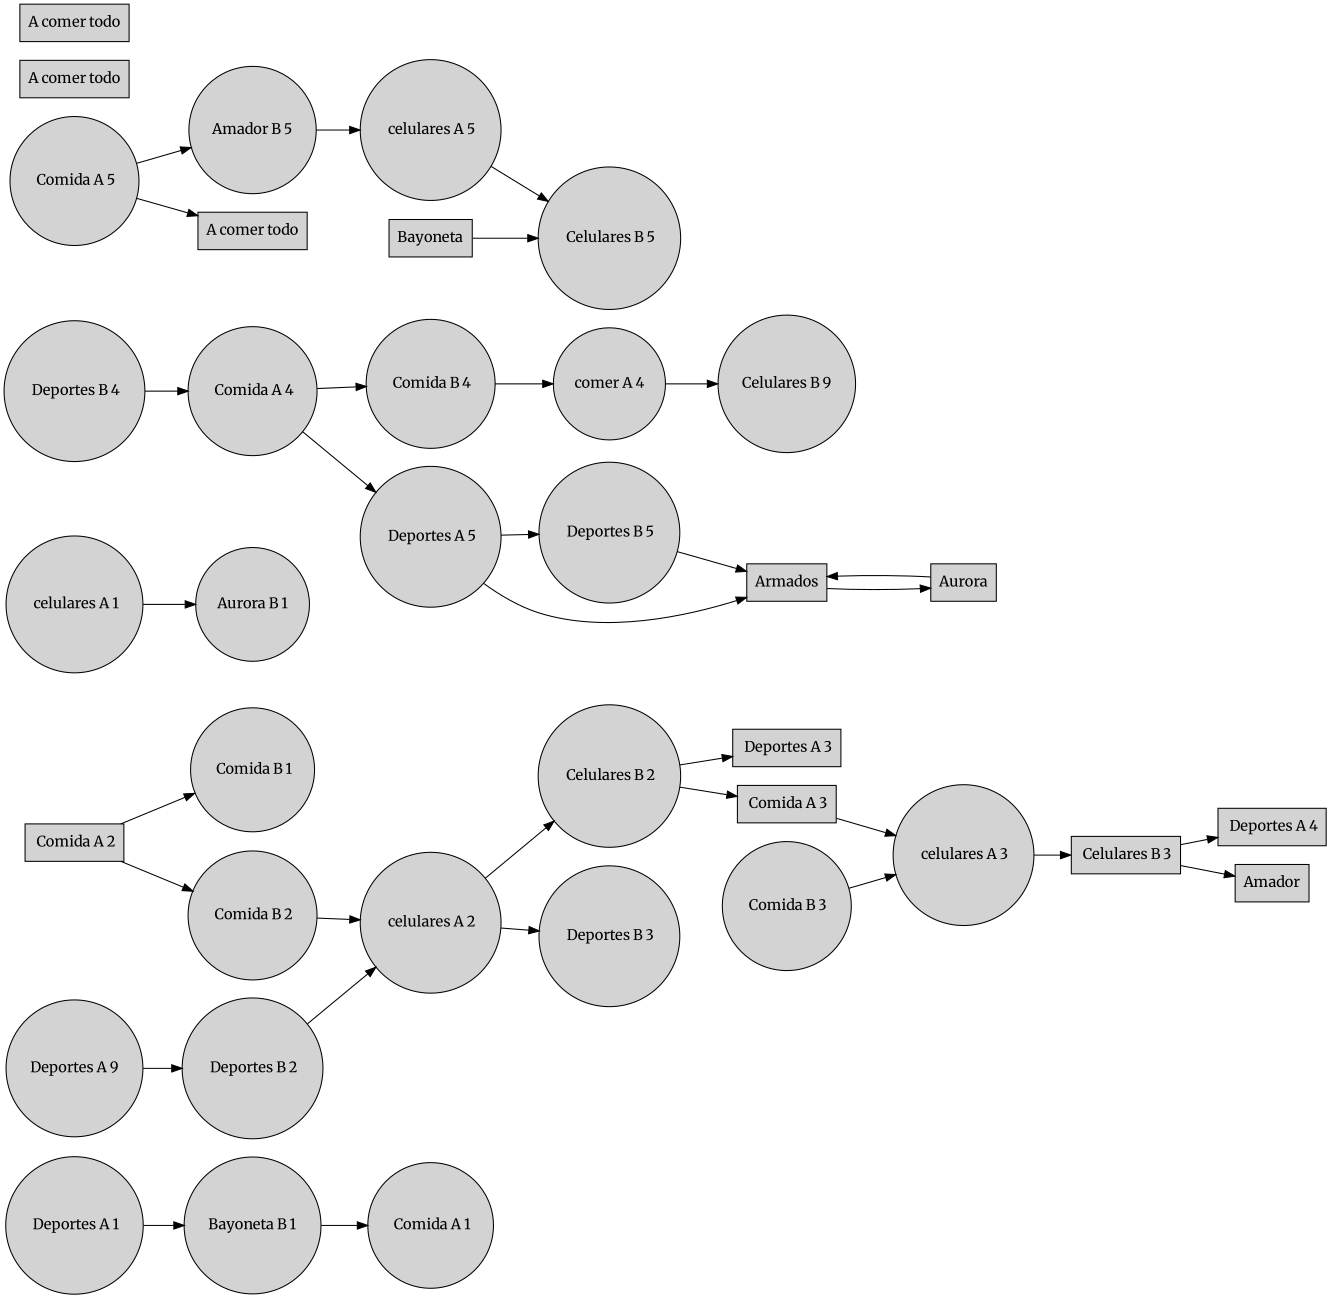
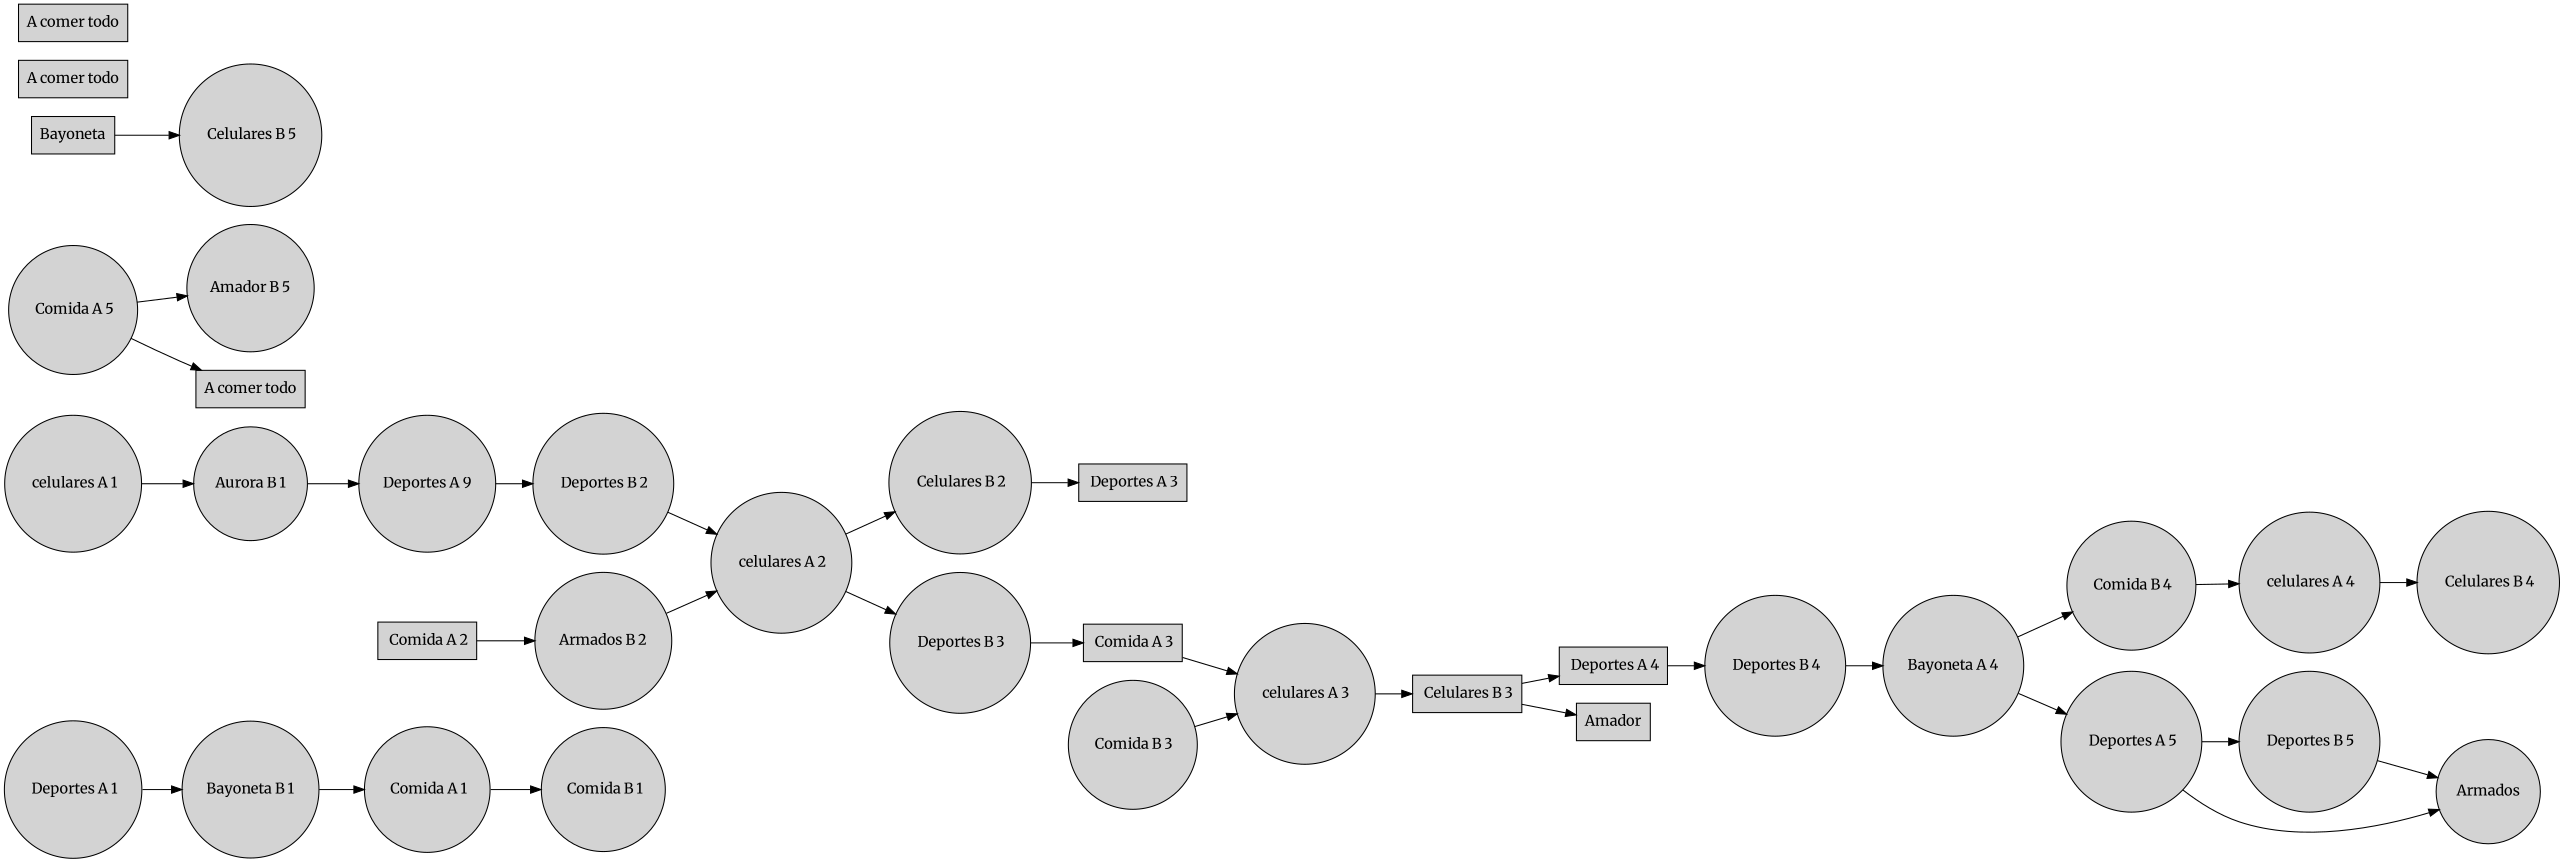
(431, 130) -> none
(609, 384) -> (2310, 583)
(787, 384) -> (2488, 583)
(253, 391) -> (1953, 666)
none -> (328, 484)
(787, 583) -> (2488, 792)
(964, 583) -> none
none -> (1681, 666)
(703, 791) -> (1052, 643)
(153, 811) -> (511, 790)
(253, 915) -> (603, 641)
